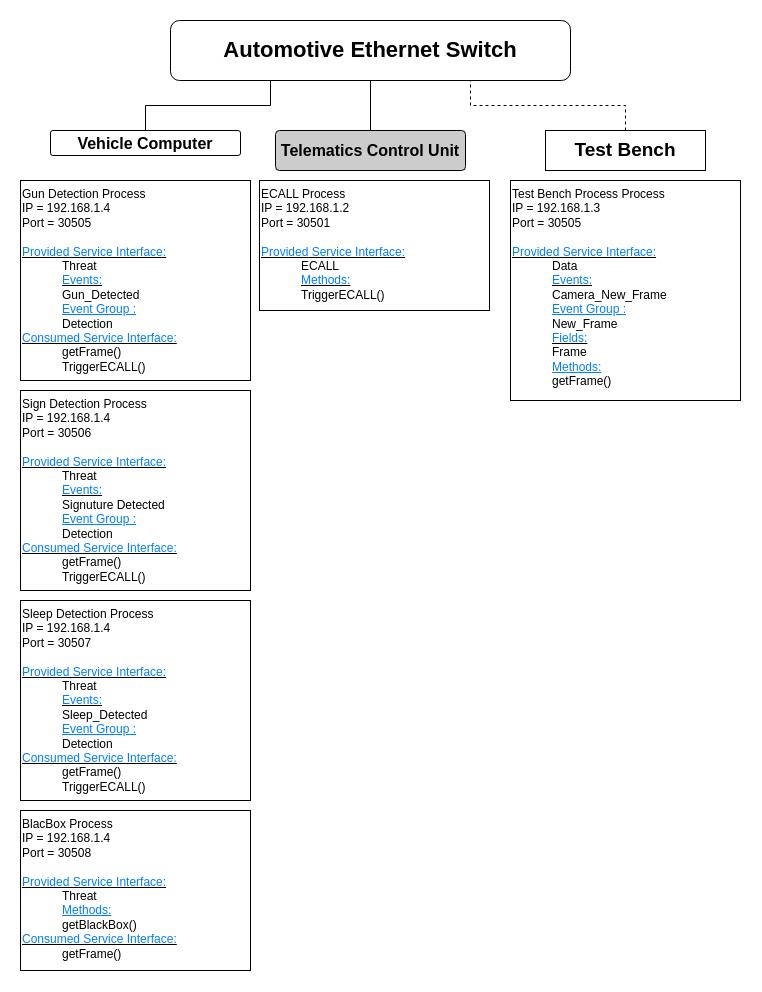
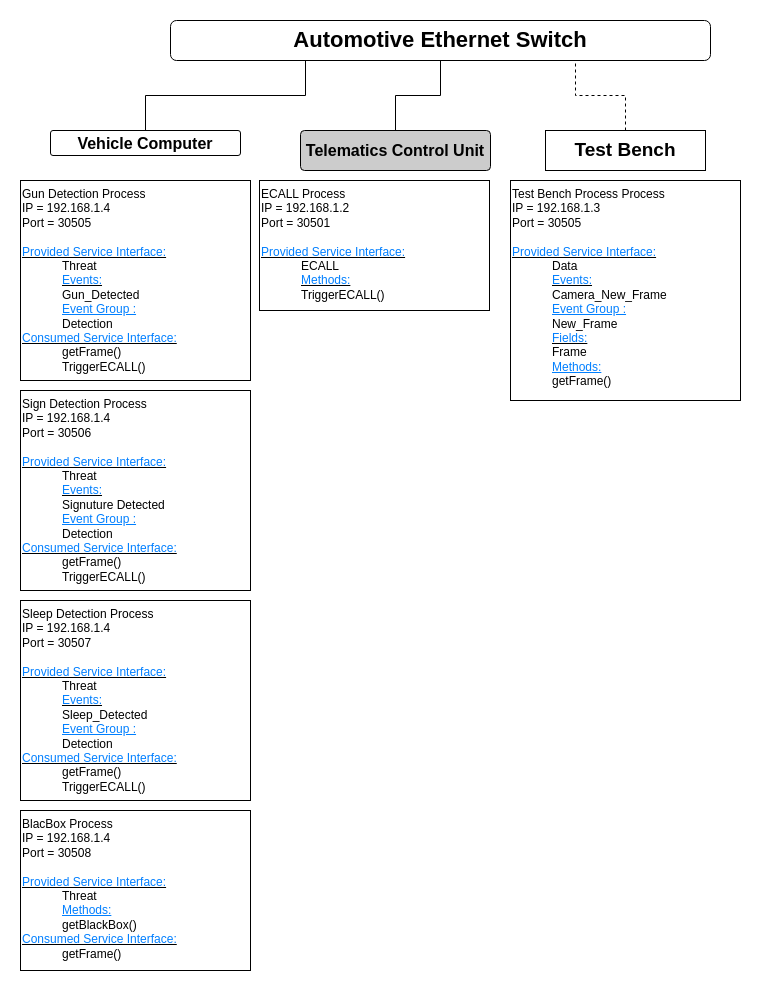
(371, 51) -> (441, 41)
(371, 151) -> (396, 151)
